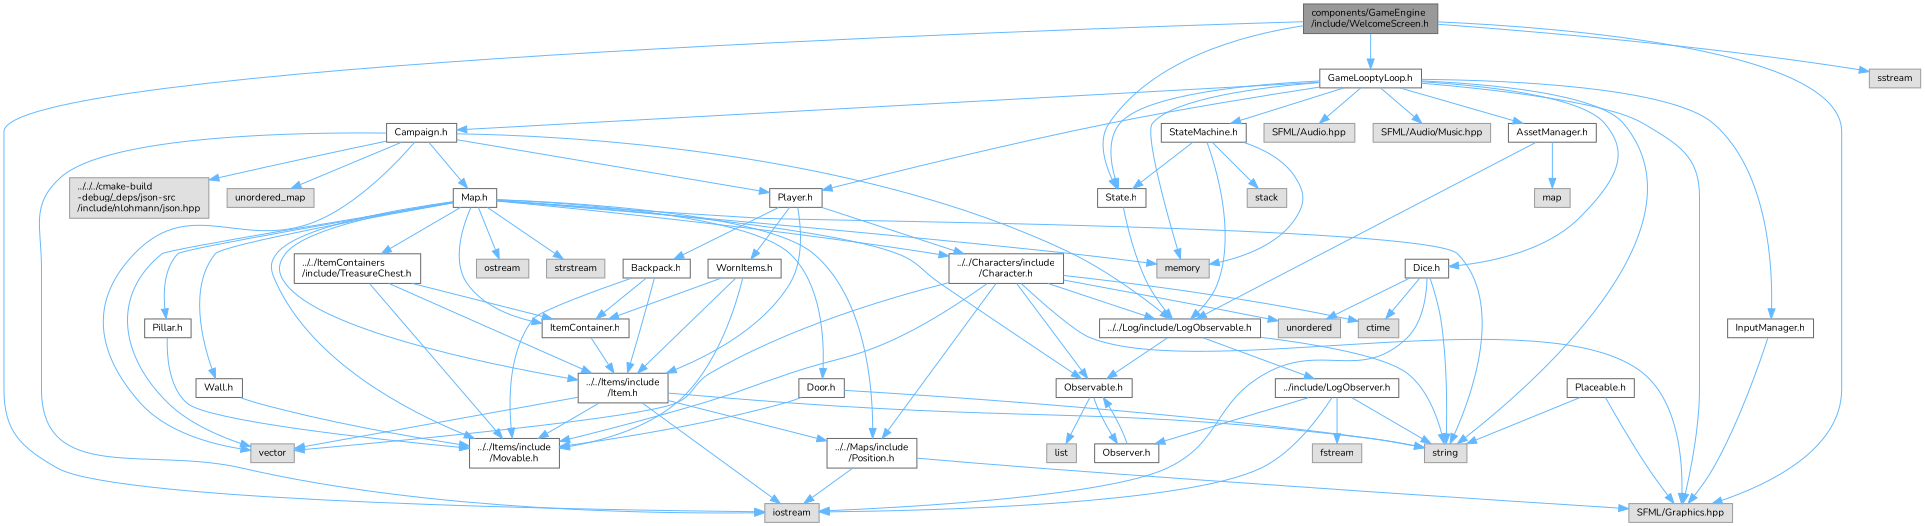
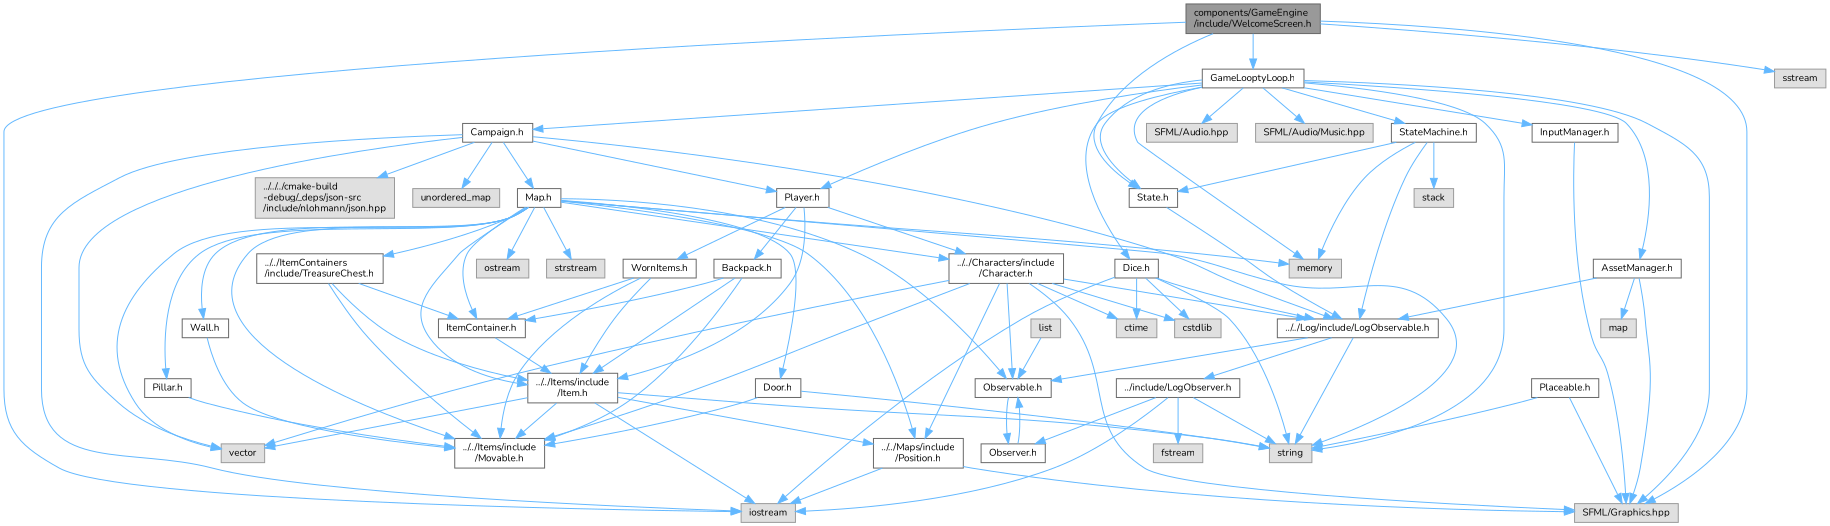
none -> (1230, 300)
(1309, 328) -> (1198, 328)
none -> (1650, 387)
(1077, 422) -> (1032, 354)
